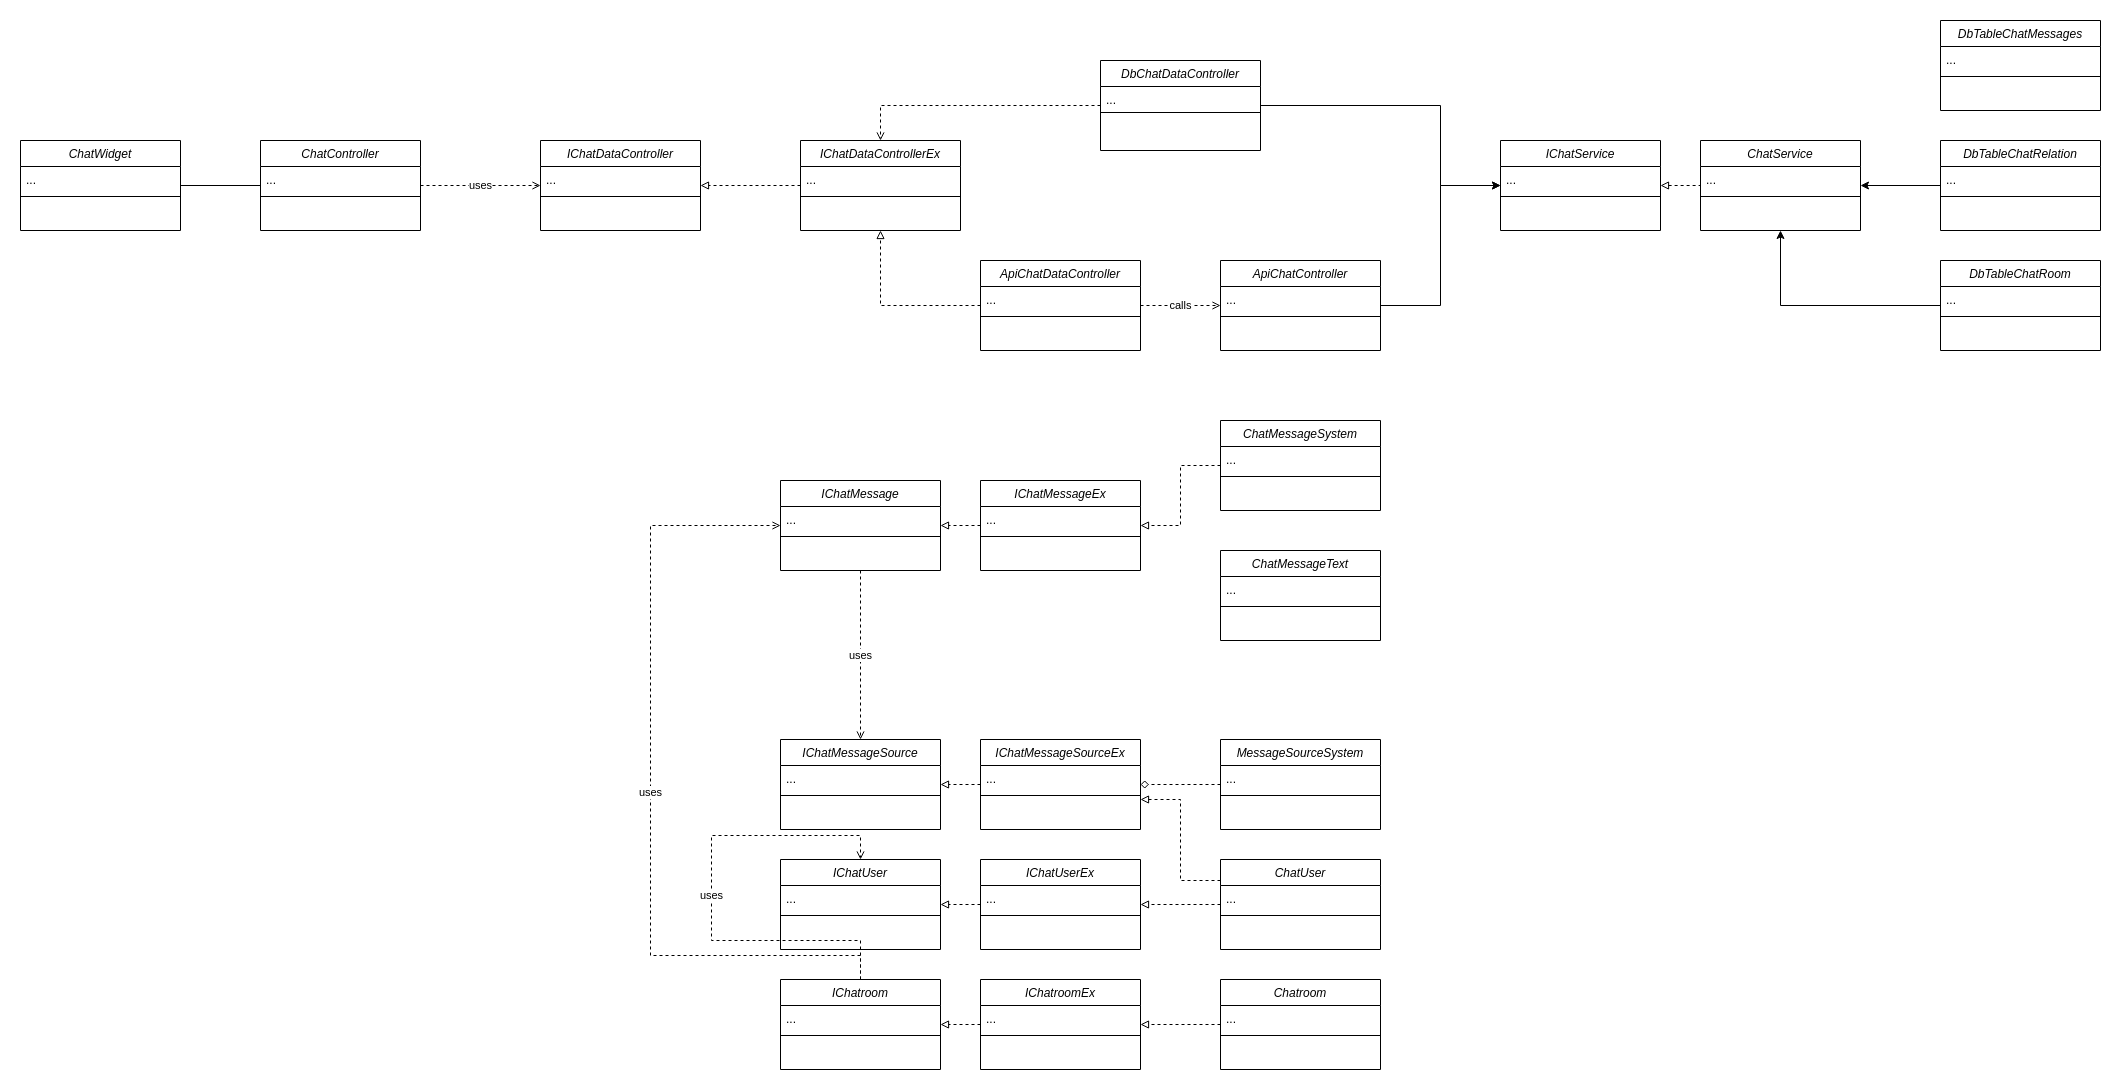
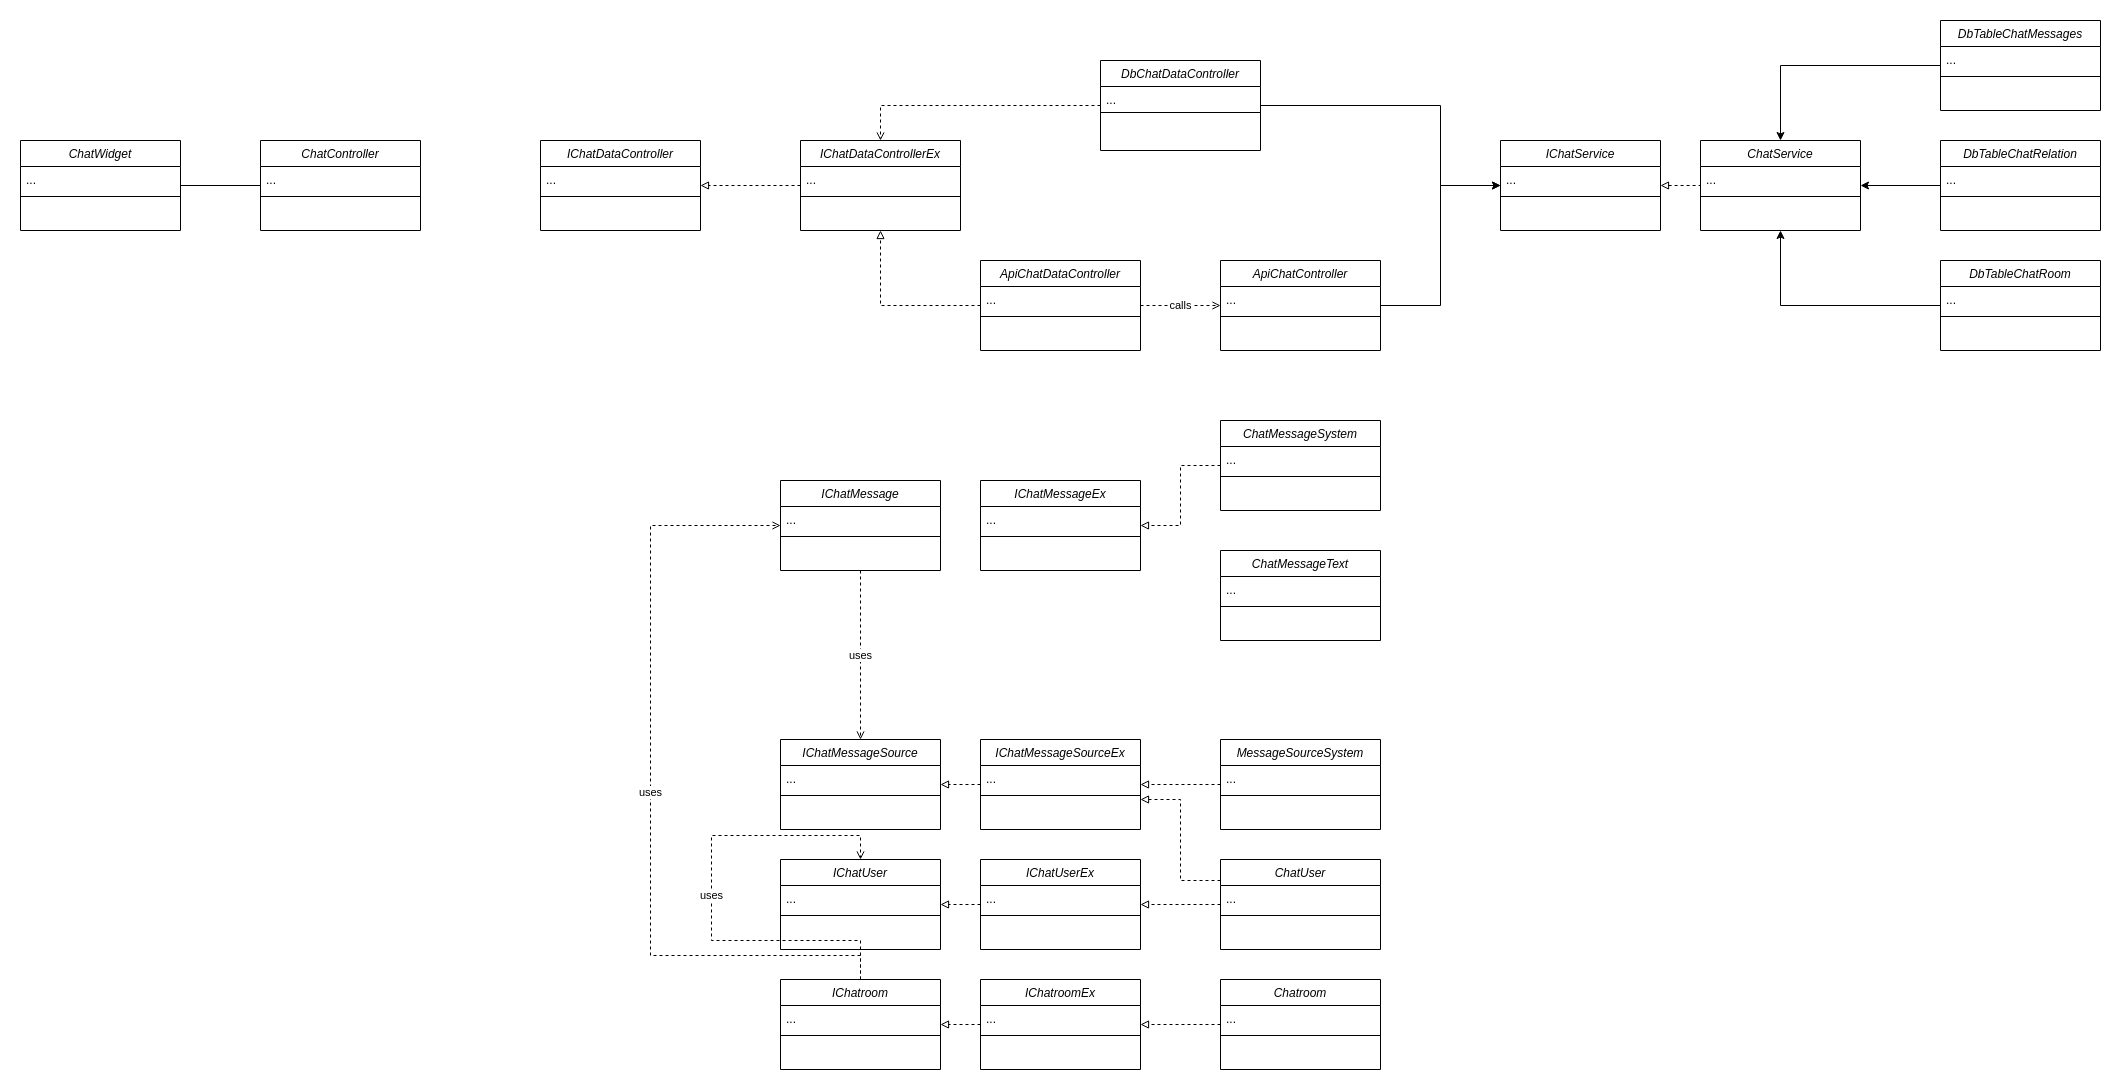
none -> (1826, 66)
(480, 186) -> none
(964, 526) -> none
(1149, 785) -> (1150, 785)
